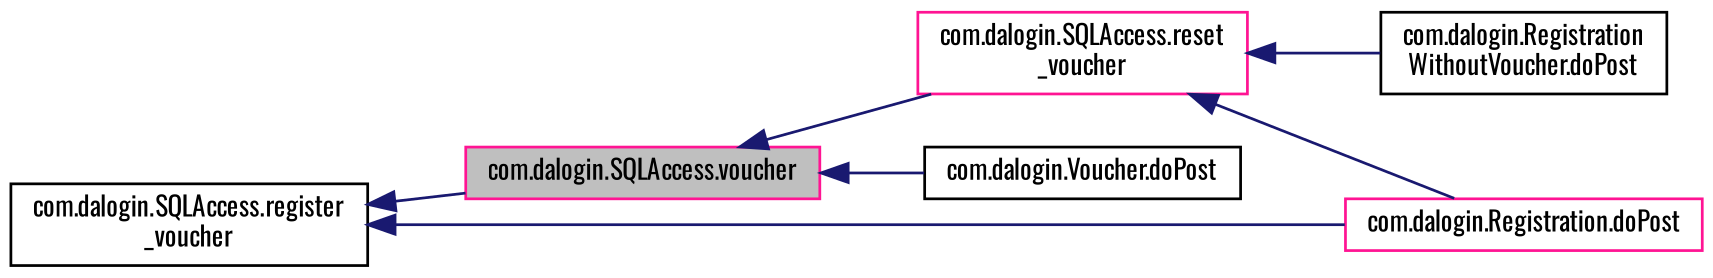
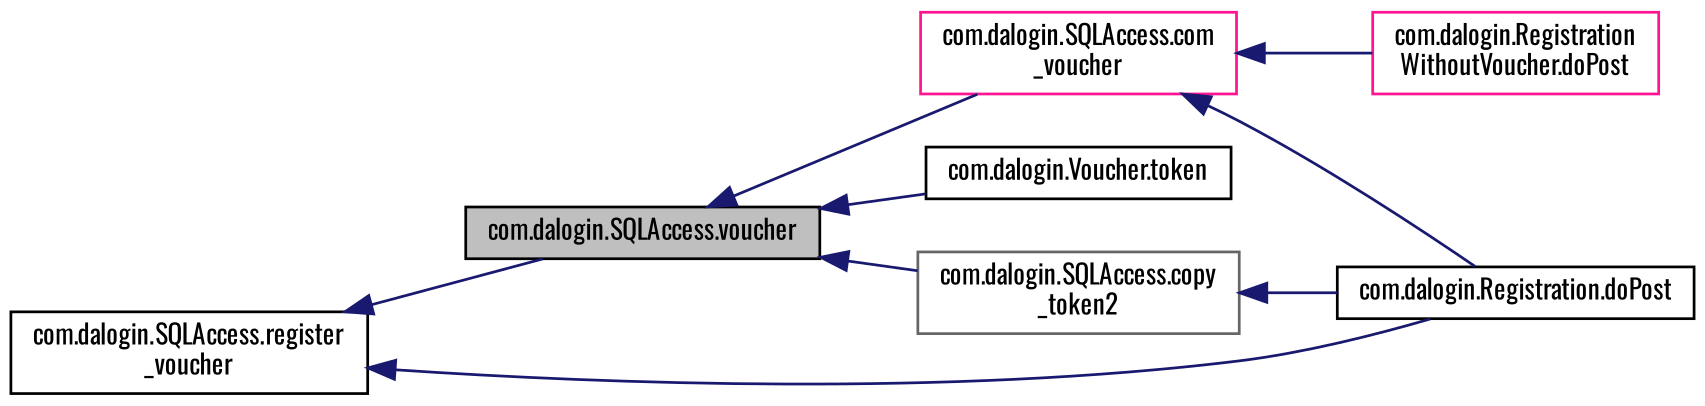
(1083, 53) -> (1079, 53)
(1524, 53) -> (1516, 53)
(643, 173) -> (643, 233)
(1083, 173) -> (1079, 173)
(1524, 225) -> (1516, 293)
none -> (1079, 293)
